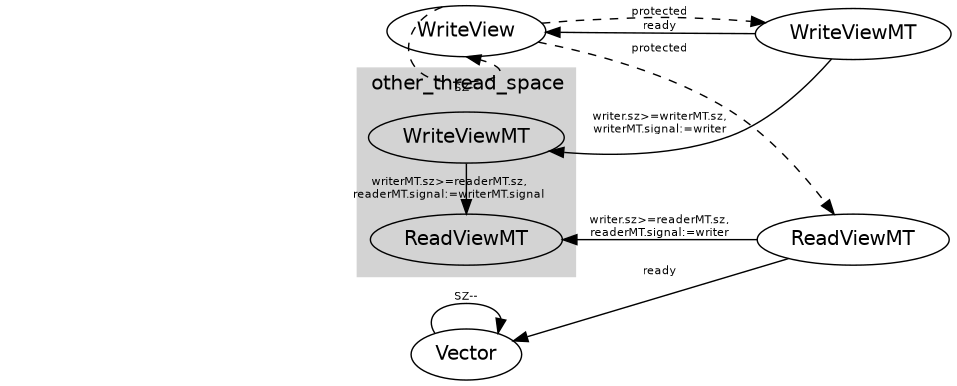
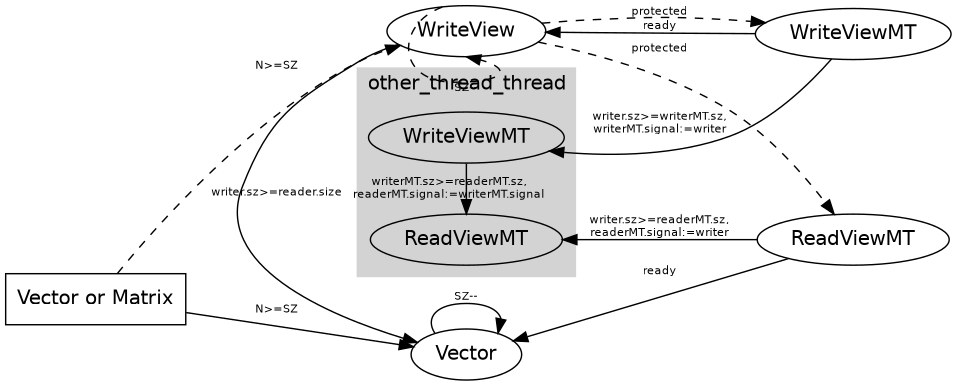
(468, 84) -> (468, 84)
none -> (240, 200)
none -> (96, 299)
